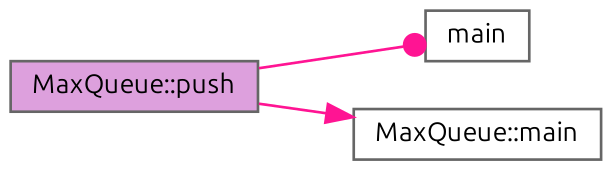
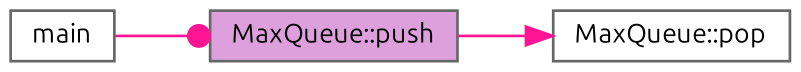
(331, 57) -> (151, 36)
(477, 134) -> (672, 36)
